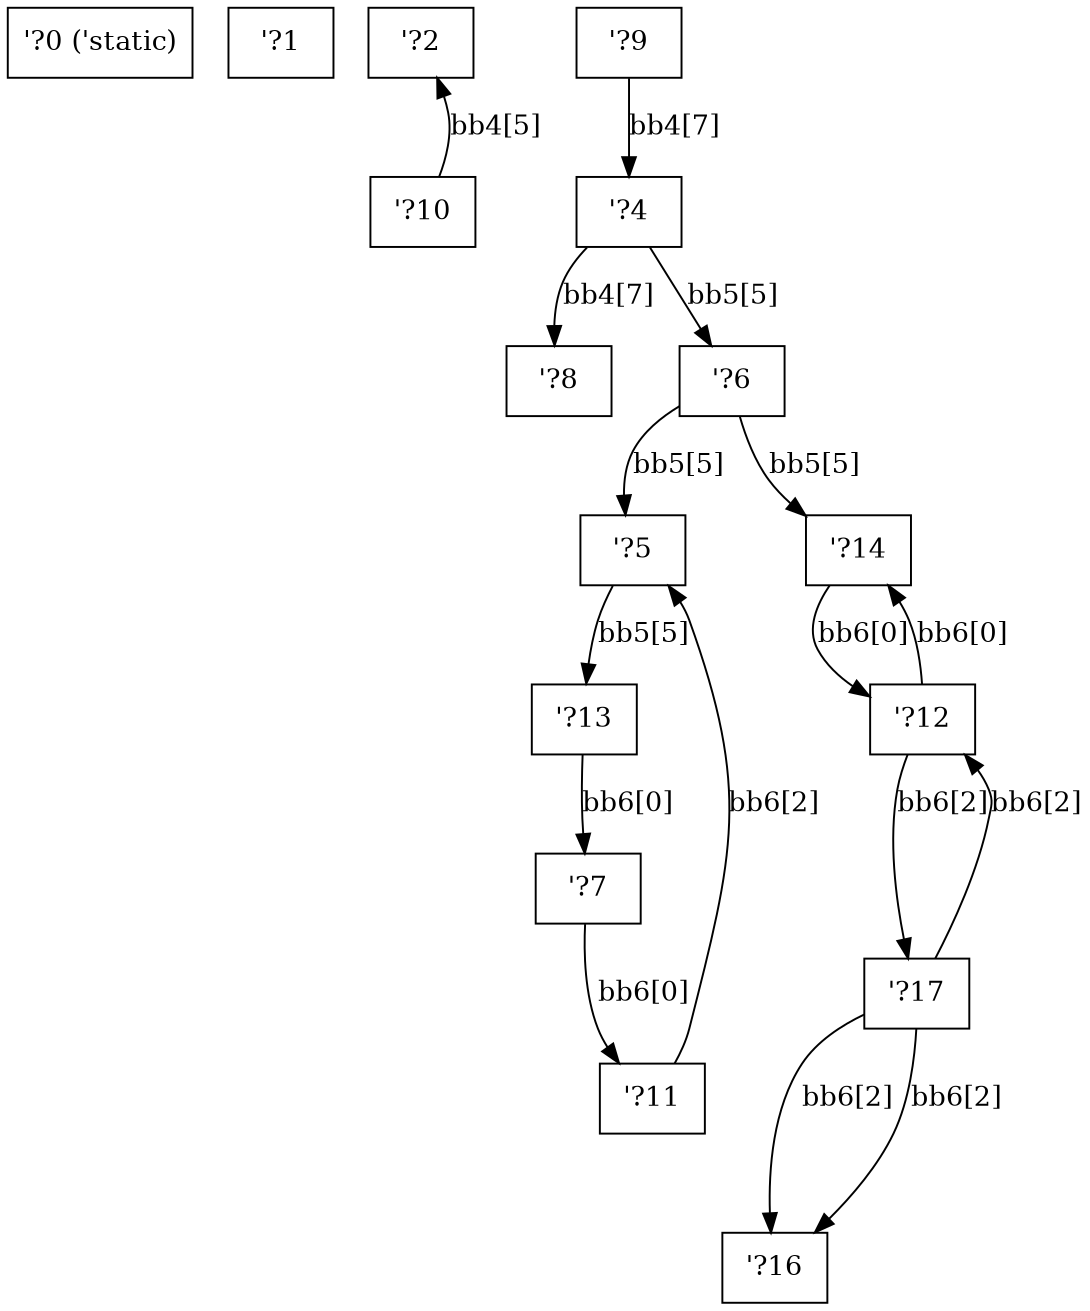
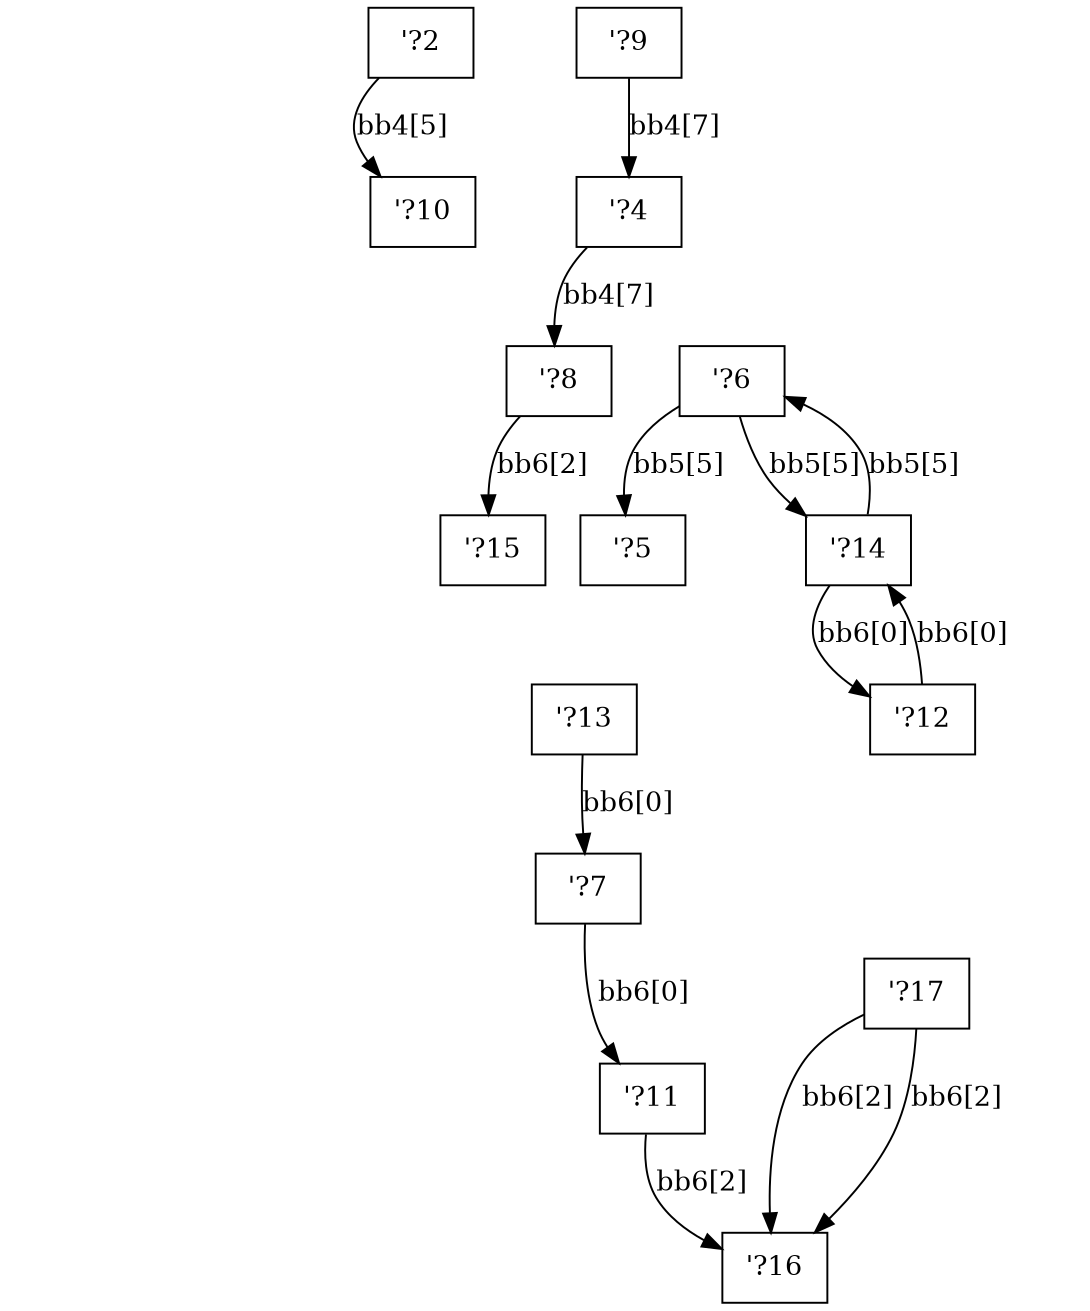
(100, 43) -> none
(281, 43) -> none
(449, 137) -> (355, 118)
(675, 288) -> (858, 447)
none -> (493, 550)
(597, 624) -> none
(728, 832) -> (656, 1197)
(893, 846) -> none
(976, 866) -> none
